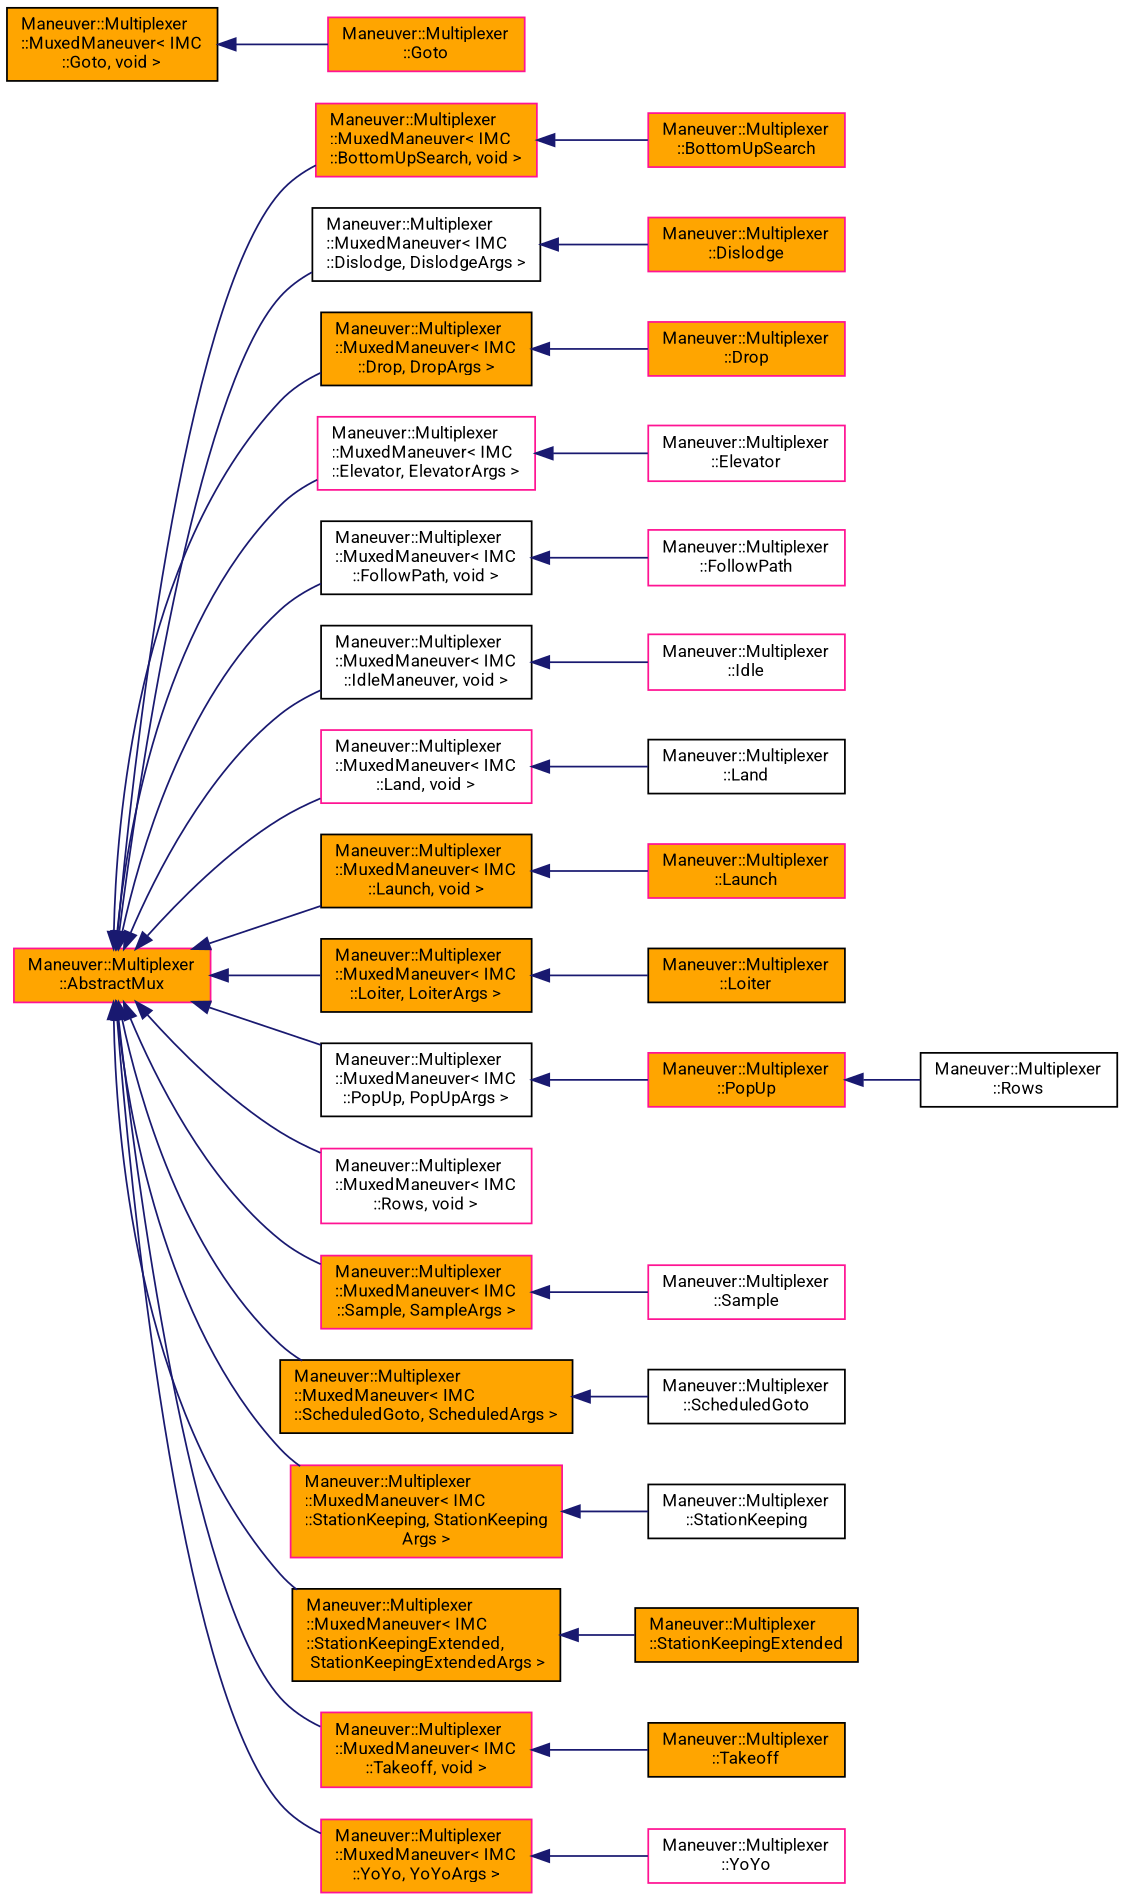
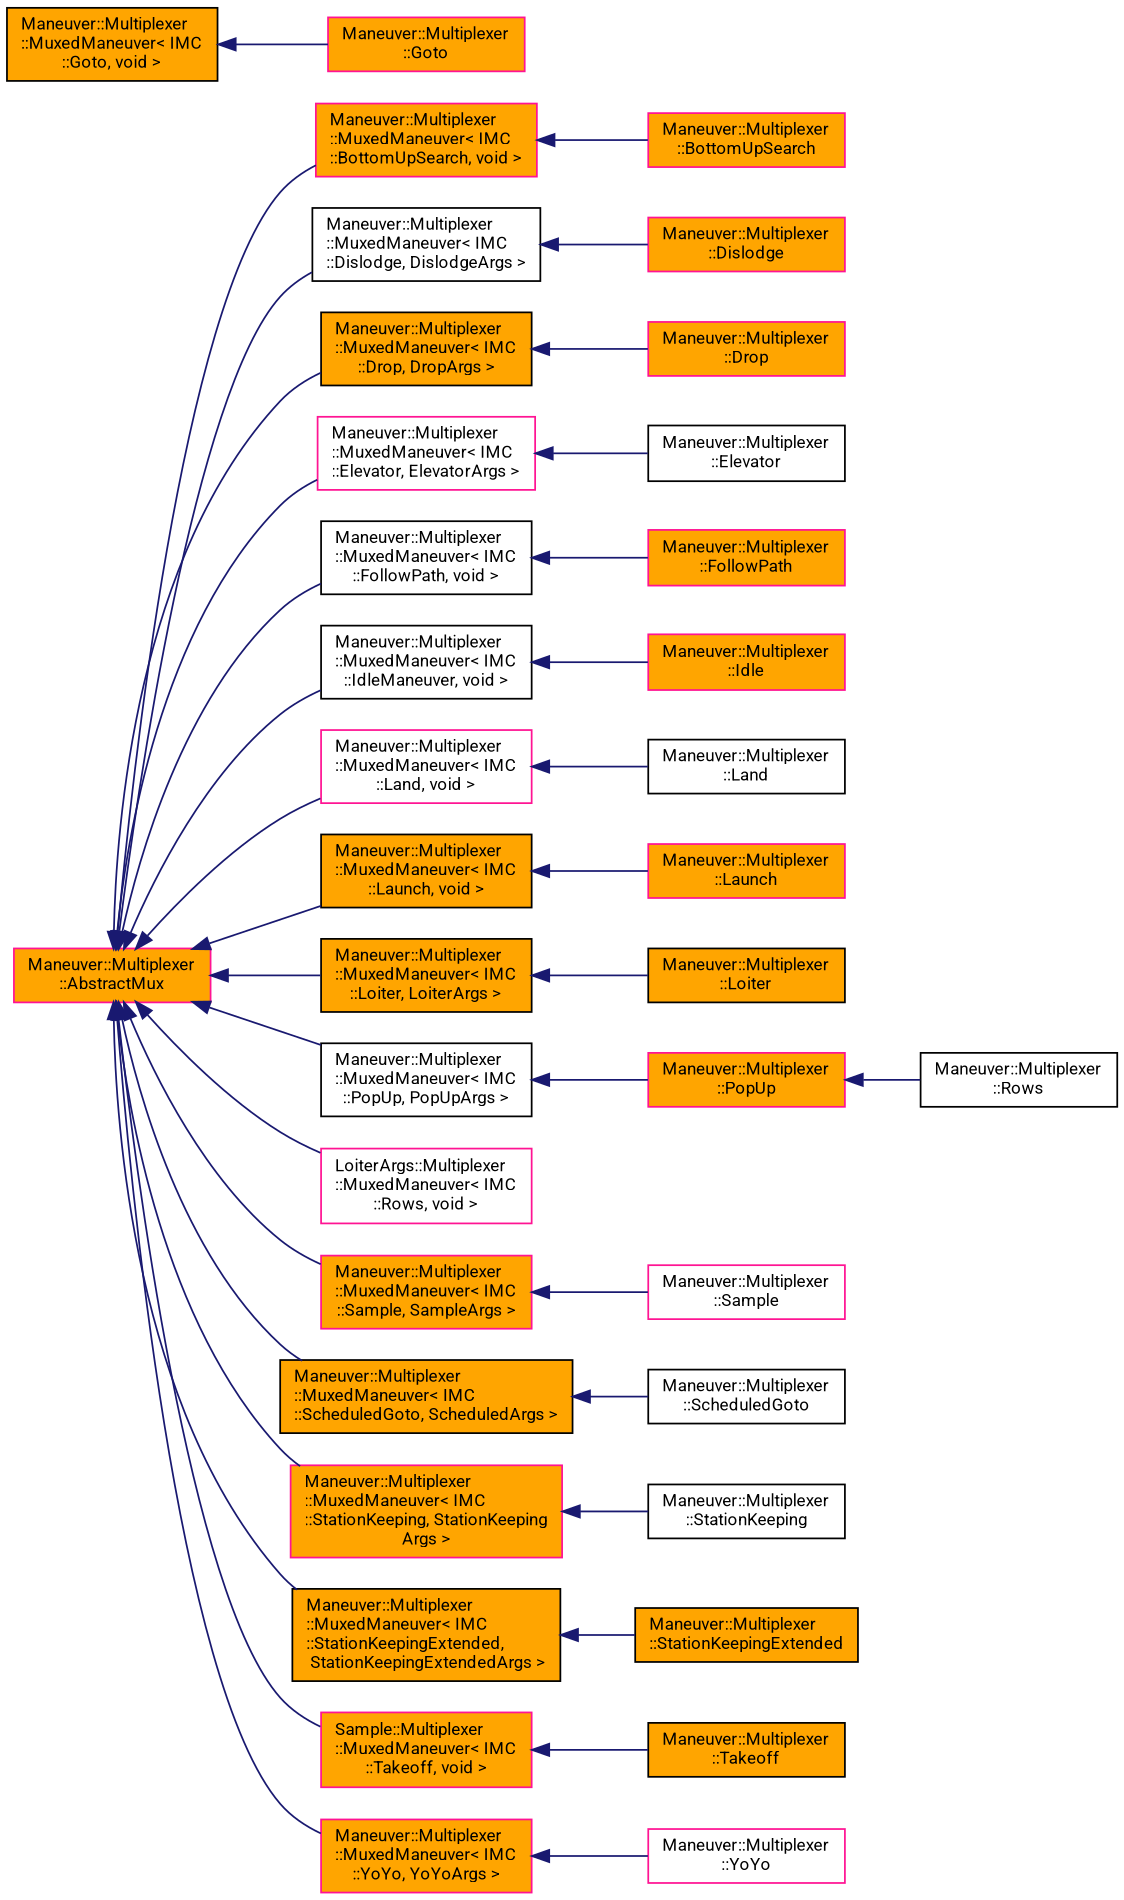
(747, 453) -> (747, 453)
(747, 558) -> (747, 558)
(747, 662) -> (747, 662)
(426, 1186) -> (426, 1186)
(426, 1750) -> (426, 1750)
